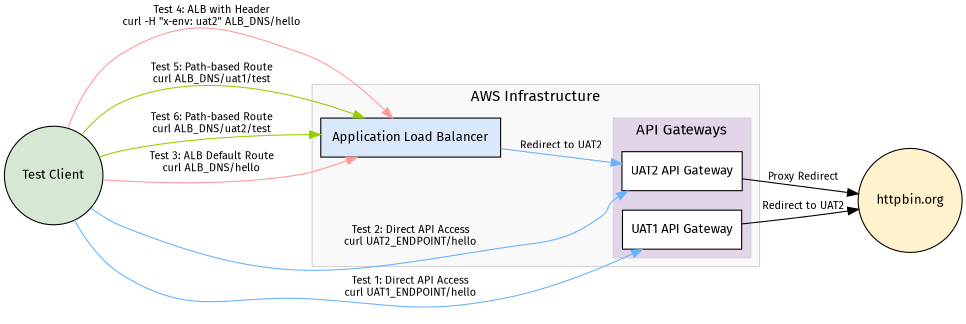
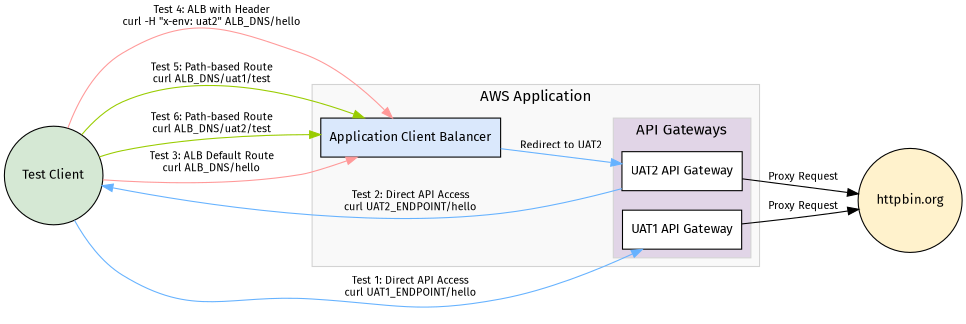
(536, 97) -> (536, 97)
(411, 138) -> (411, 138)
(803, 177) -> (803, 177)
(803, 206) -> (803, 206)
(302, 270) -> (368, 218)
